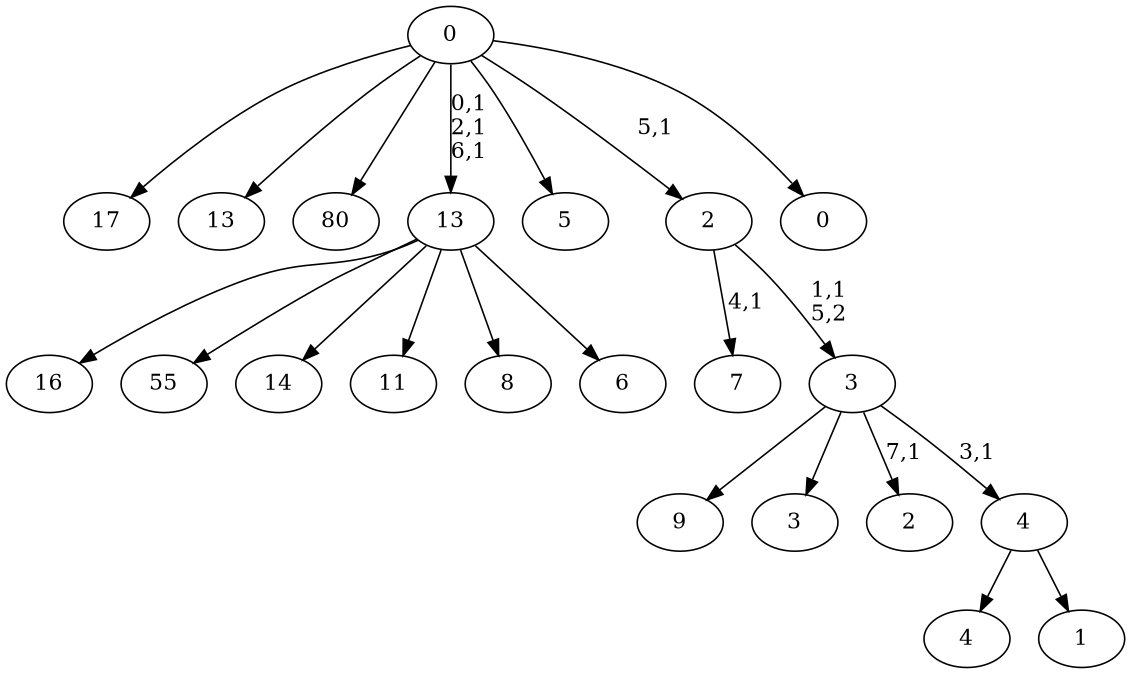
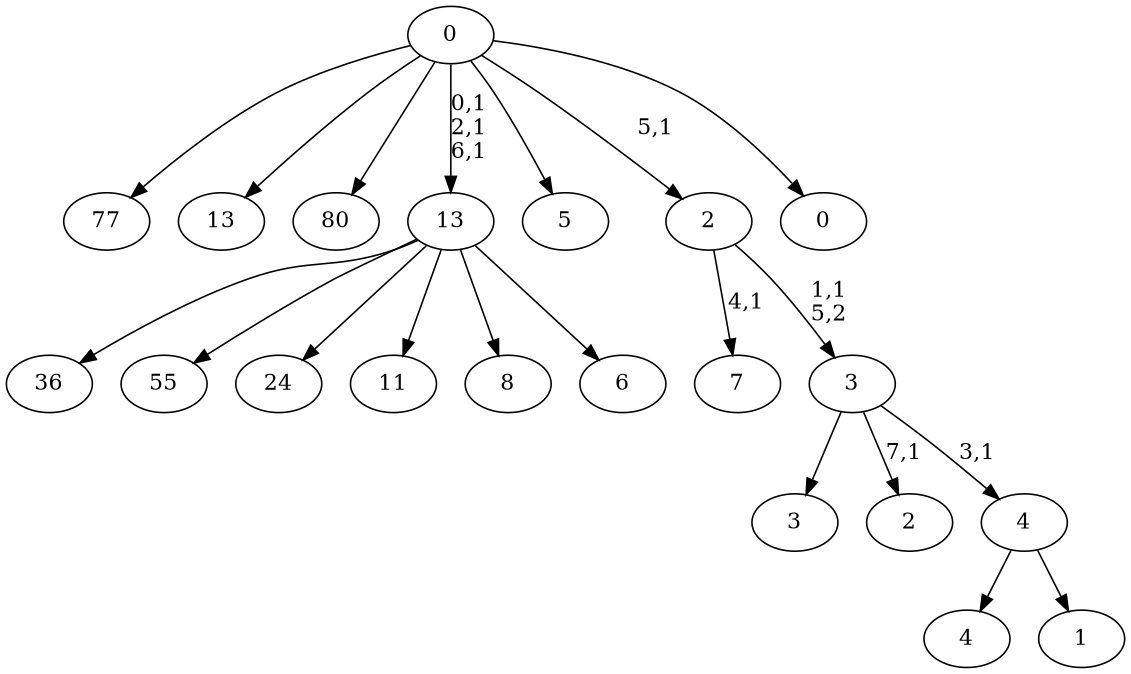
(107, 221) -> (107, 221)
(49, 384) -> (49, 384)
(279, 384) -> (279, 384)
(680, 523) -> none
